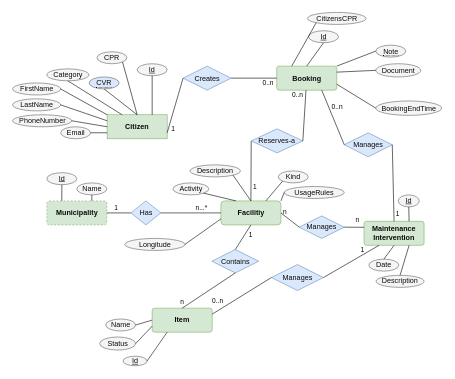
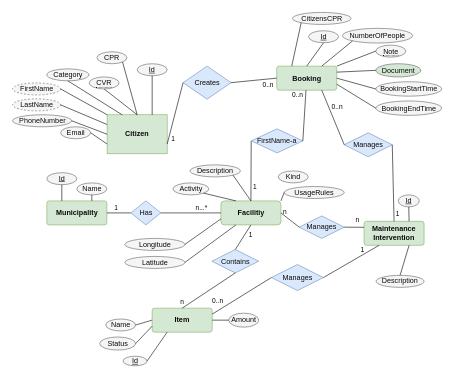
(337, 18) -> (322, 18)
none -> (377, 36)
none -> (337, 53)
(398, 70) -> (398, 70)
(207, 78) -> (207, 83)
(104, 83) -> (104, 83)
none -> (356, 83)
(37, 89) -> (37, 89)
none -> (409, 89)
(37, 105) -> (37, 105)
(137, 127) -> (137, 134)
(277, 141) -> (277, 141)
(274, 190) -> none
(77, 213) -> (77, 213)
none -> (210, 244)
(389, 252) -> none
none -> (155, 262)
(384, 265) -> none
none -> (220, 320)
none -> (244, 320)
